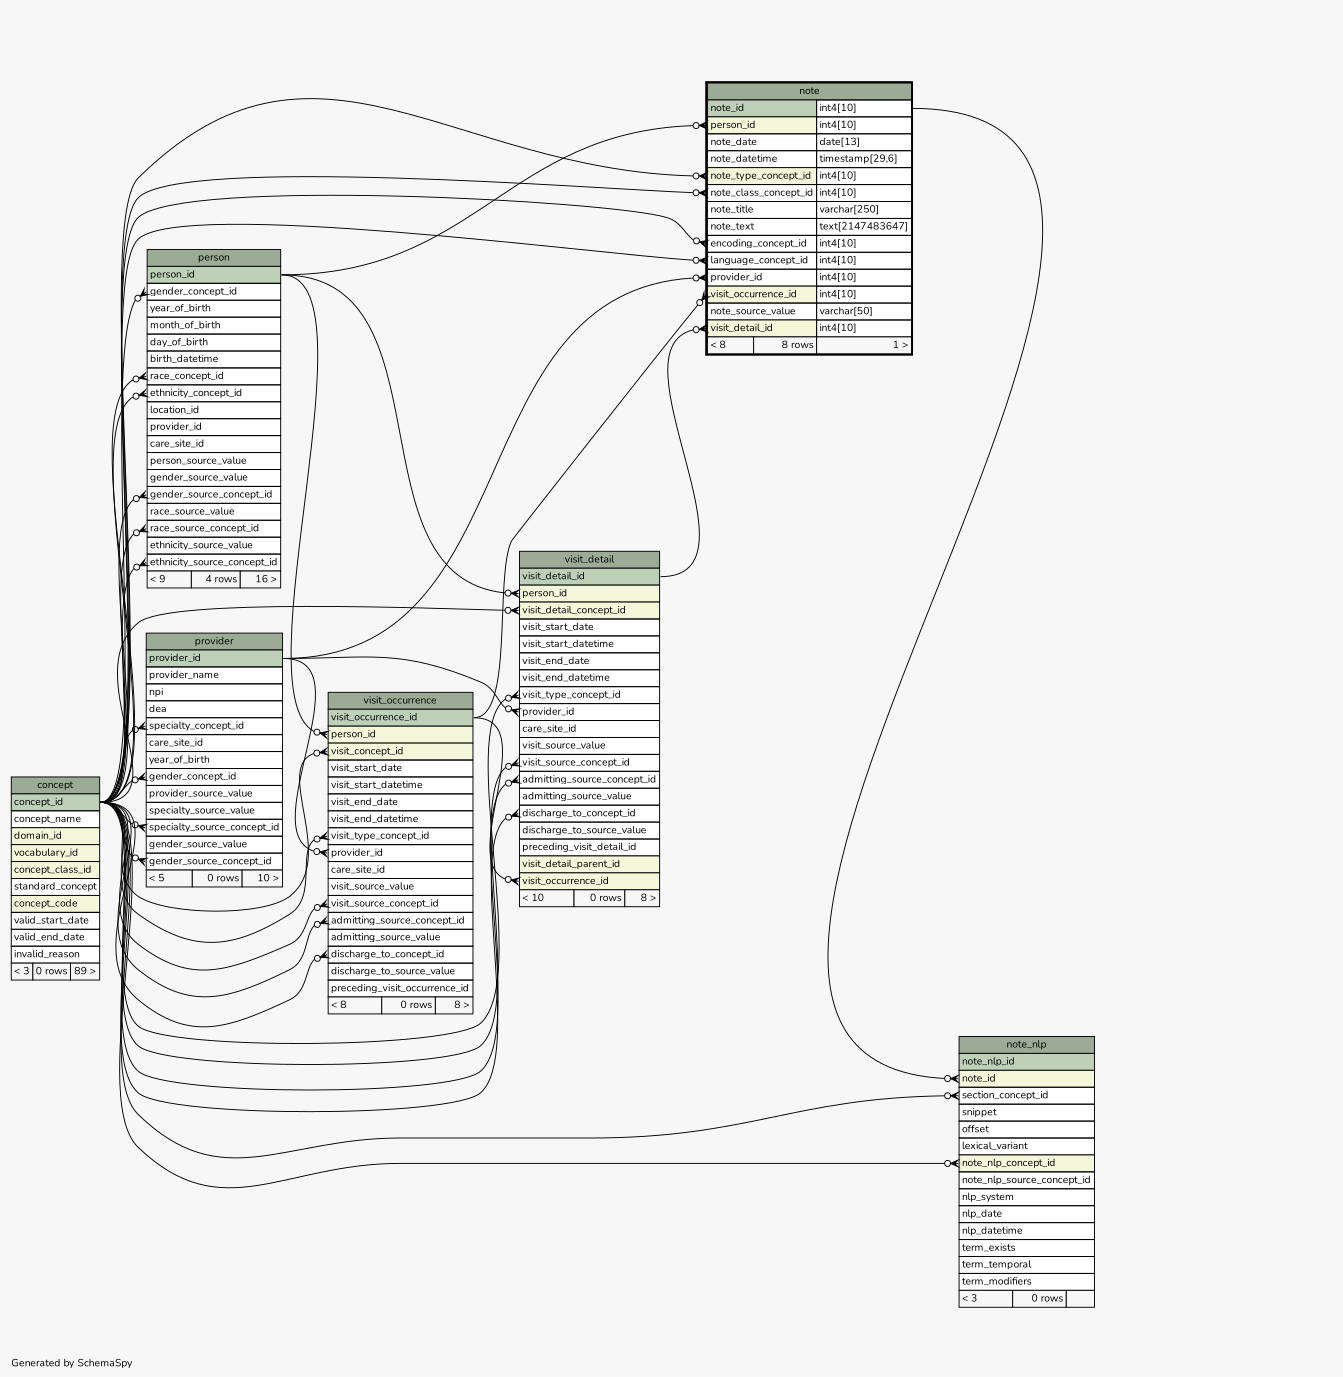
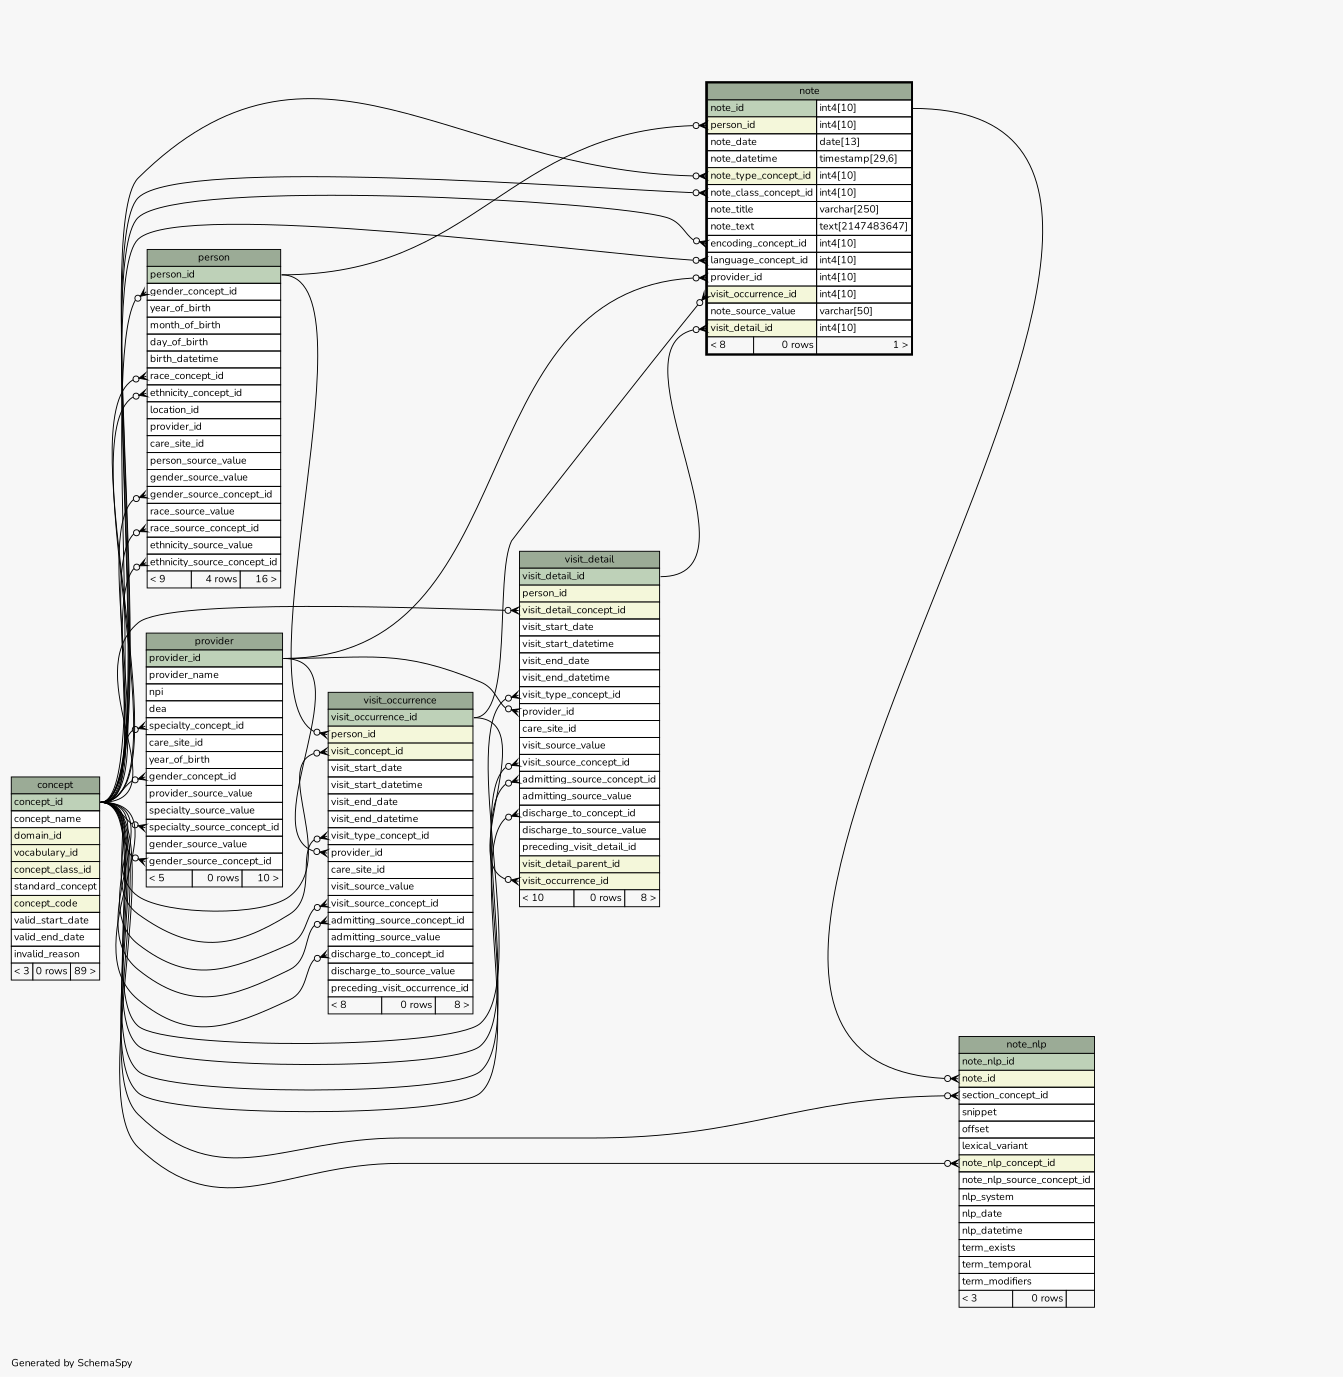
(798, 345) -> (798, 345)
(399, 428) -> none
